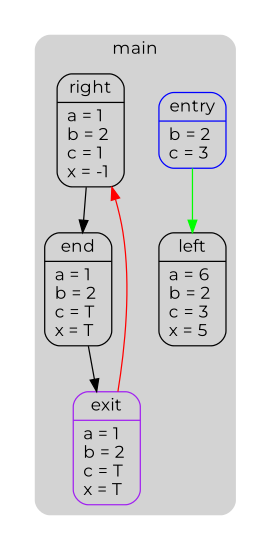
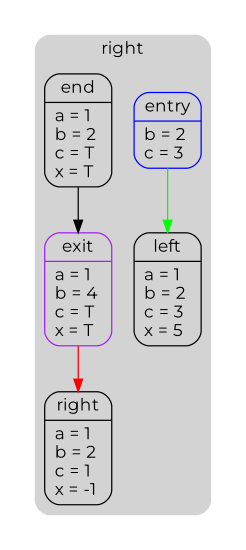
(135, 49) -> (123, 49)
(85, 204) -> none
(189, 275) -> (163, 275)
(104, 453) -> (76, 294)
